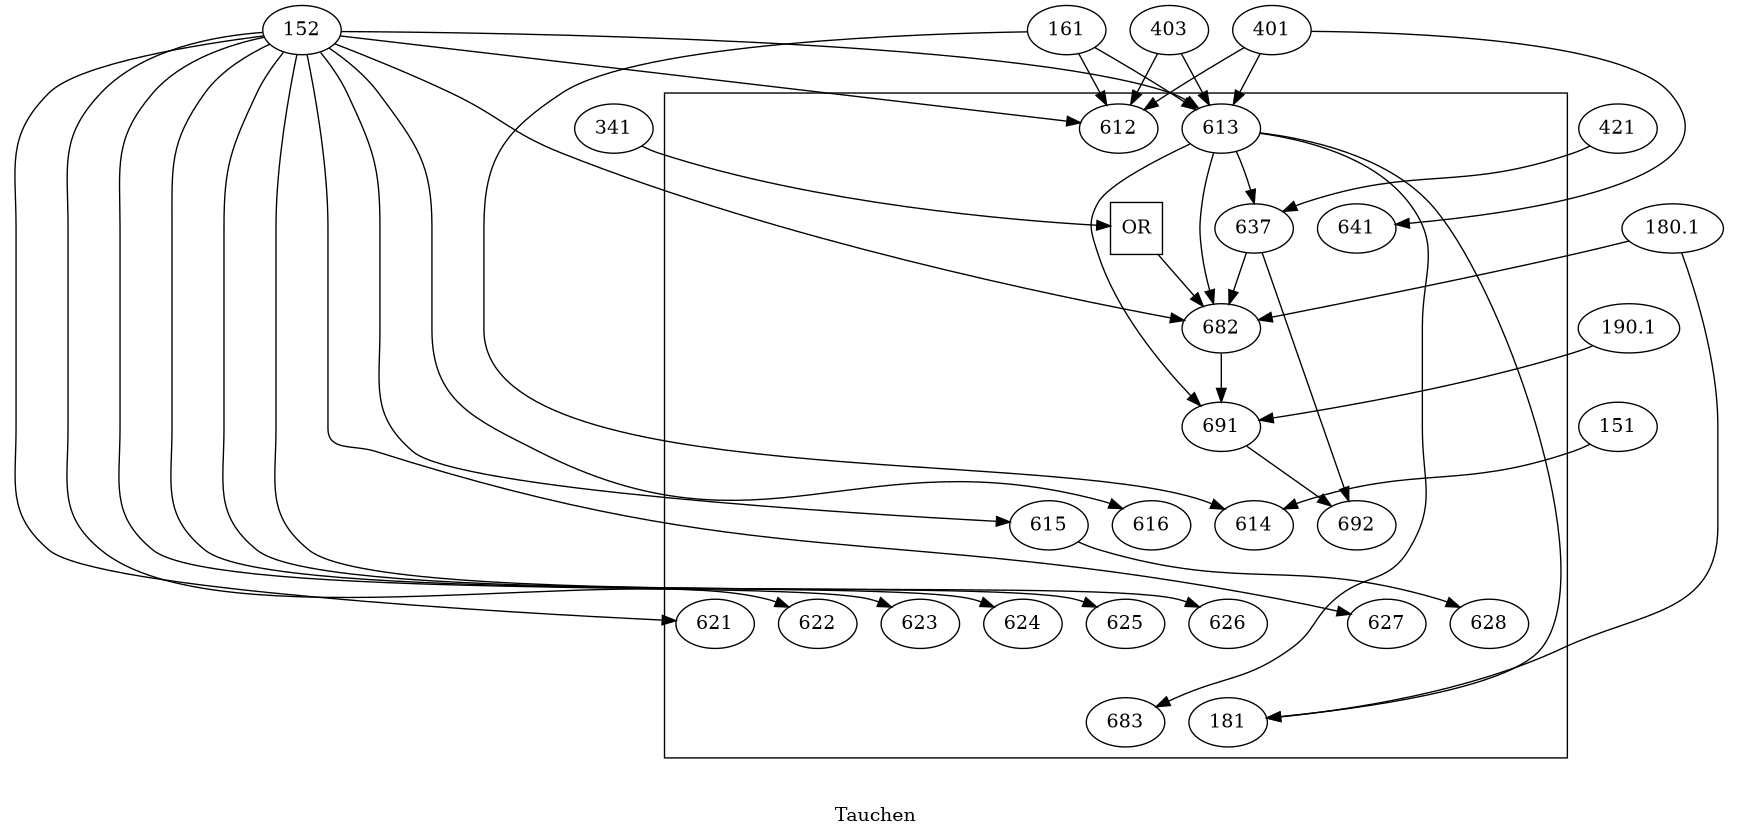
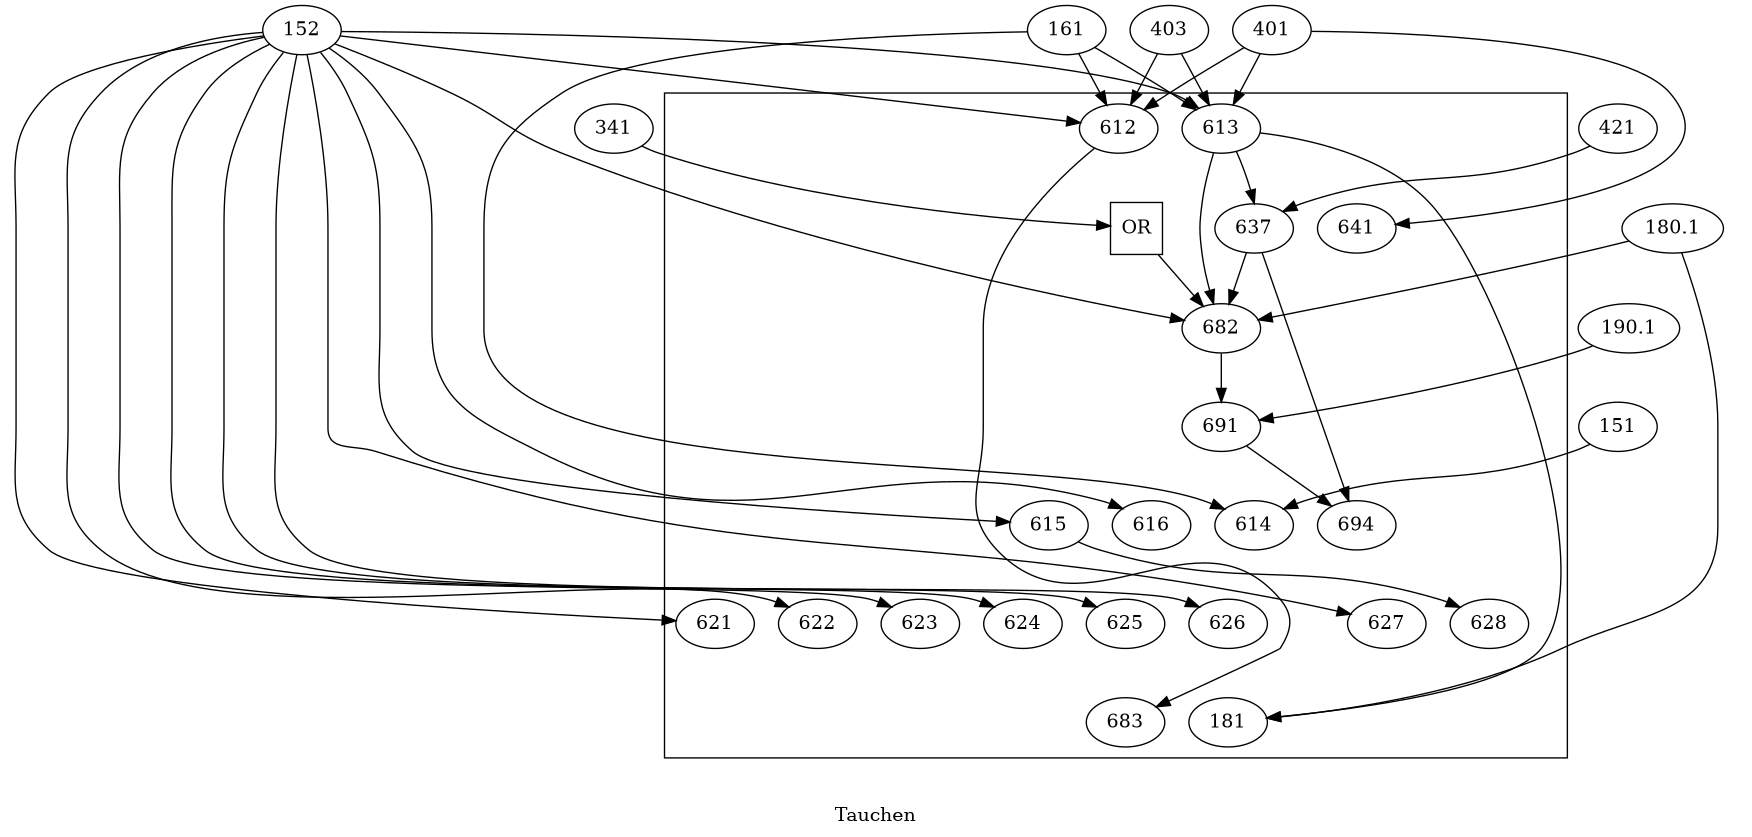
(1099, 257) -> none
(1423, 437) -> (994, 546)
(1357, 525) -> (1357, 525)
